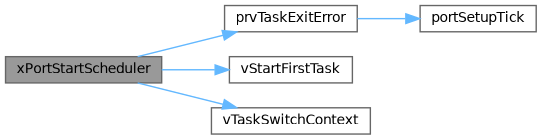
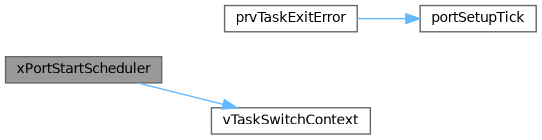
(180, 46) -> none
(291, 70) -> none
